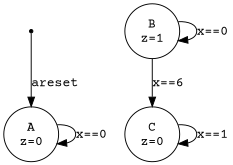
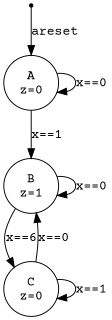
none -> (31, 129)
none -> (38, 242)
